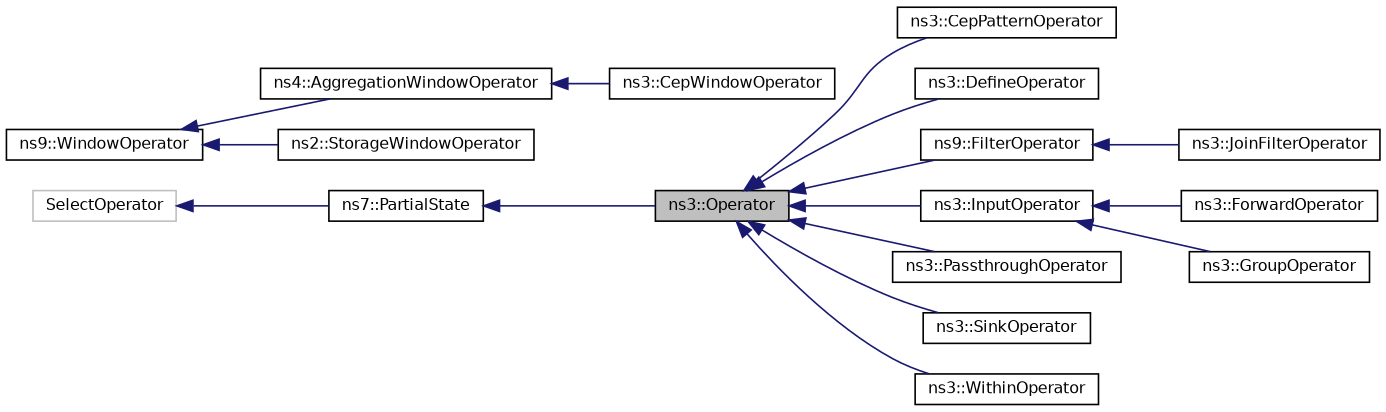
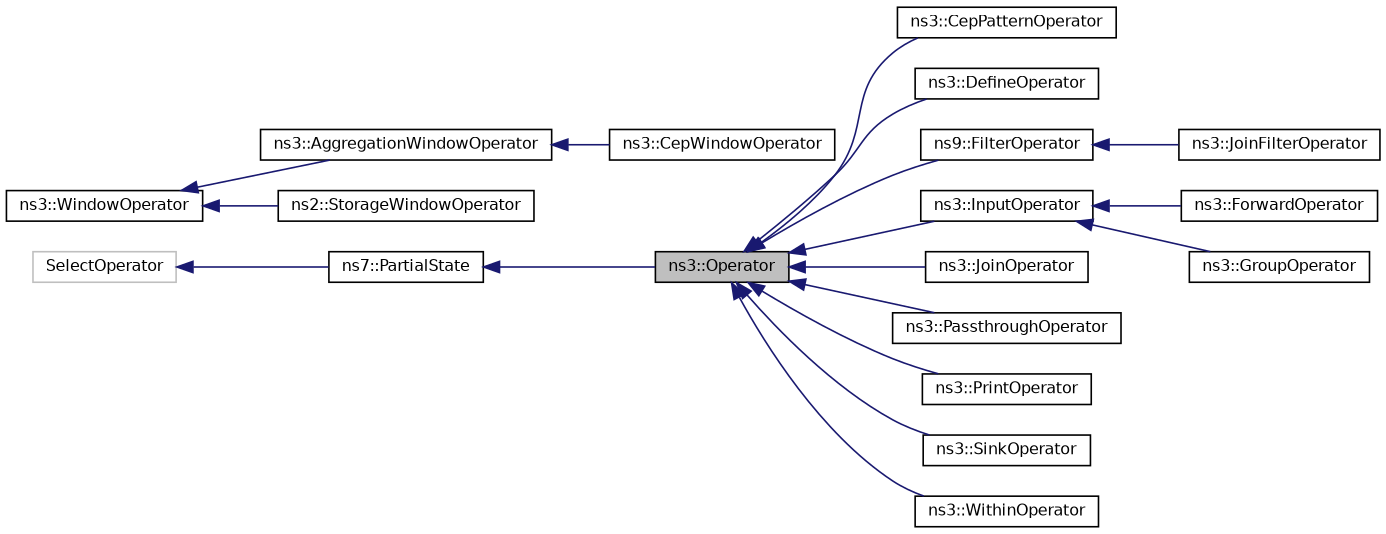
(406, 84) -> (406, 145)
(105, 145) -> (105, 206)
none -> (1007, 267)
none -> (1007, 389)
